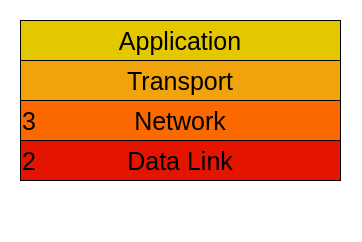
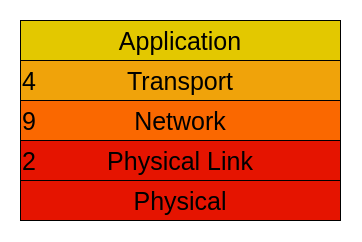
none -> (51, 81)
(30, 121) -> (30, 121)
(181, 161) -> (181, 161)
none -> (181, 201)
